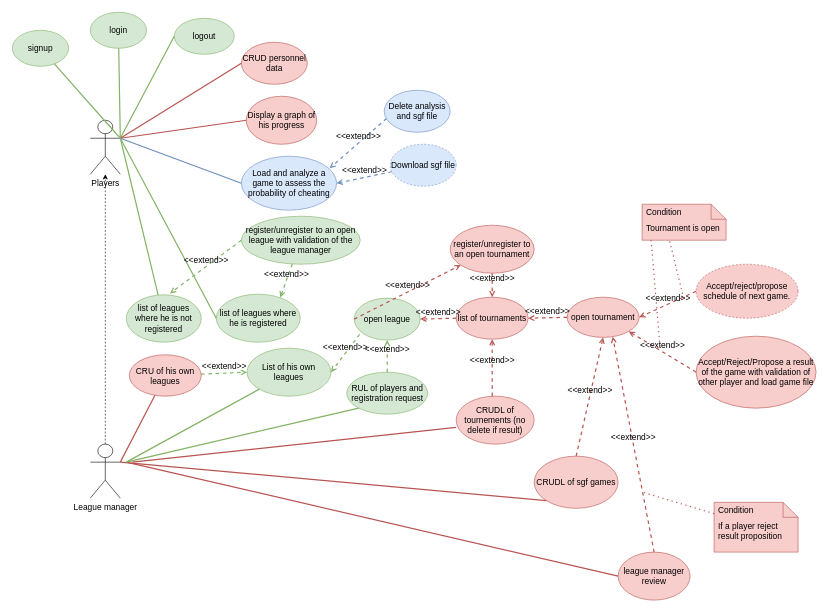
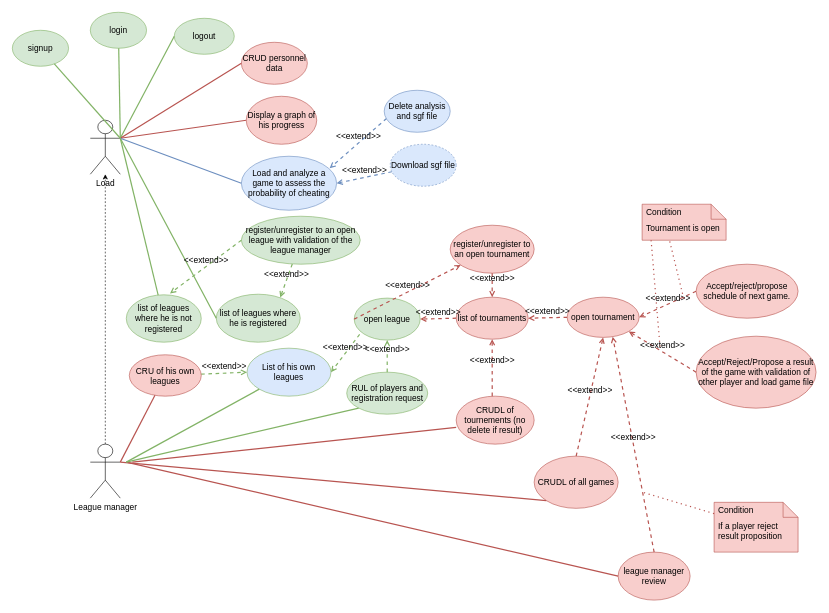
(106, 184) -> (106, 184)
(747, 291) -> (747, 291)
(289, 372) -> (289, 372)
(576, 483) -> (576, 483)
